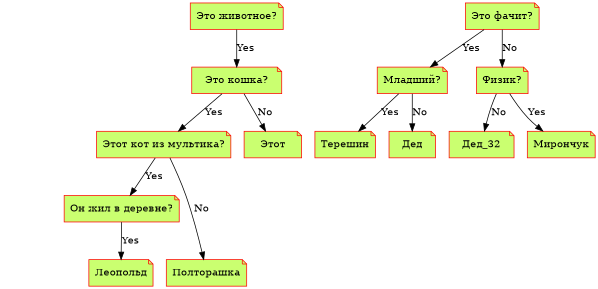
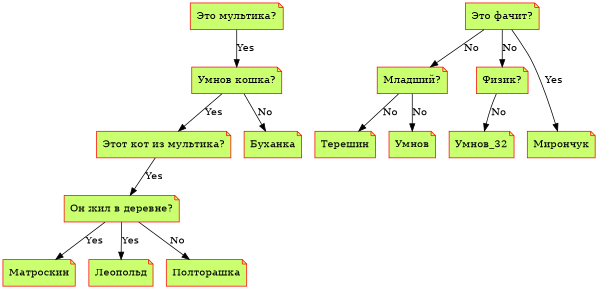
(237, 16) -> (237, 16)
(472, 48) -> (472, 48)
(237, 80) -> (237, 80)
(522, 111) -> (538, 75)
(391, 112) -> (391, 112)
(273, 145) -> (273, 145)
(412, 145) -> (412, 145)
(482, 145) -> (482, 145)
(189, 204) -> (161, 239)
none -> (39, 273)
